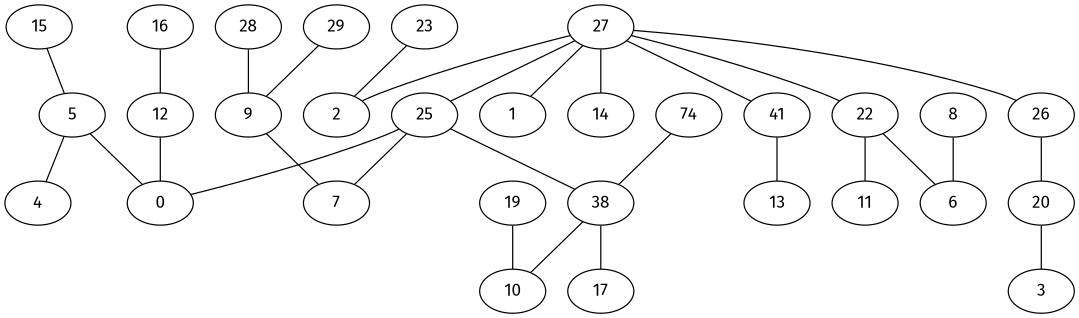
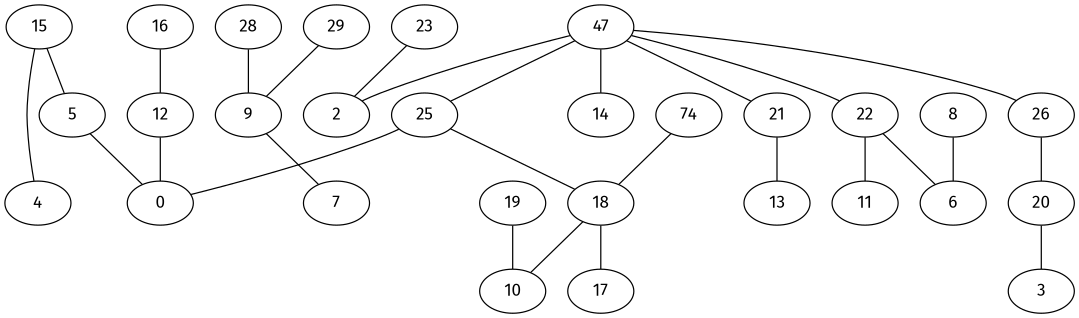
(601, 27) -> (601, 27)
(513, 115) -> none
(777, 115) -> (777, 115)
(55, 159) -> (27, 115)
(381, 159) -> none
(601, 203) -> (601, 203)
